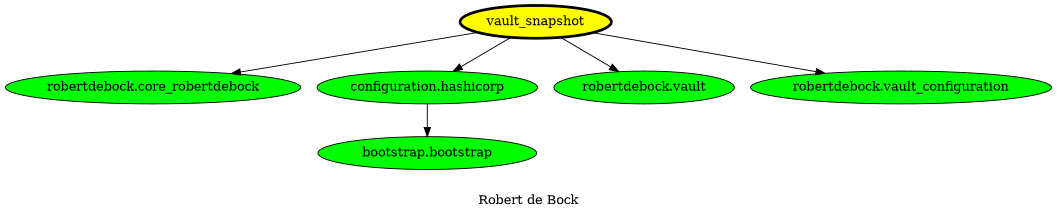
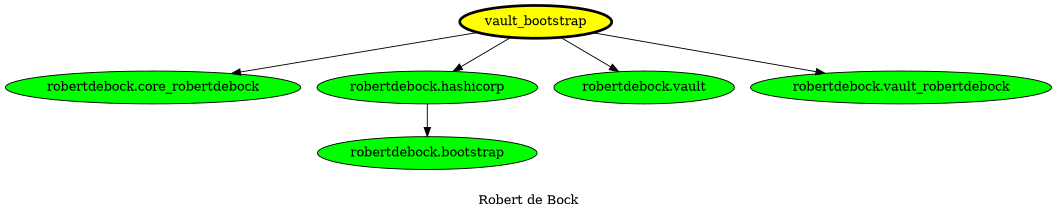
(536, 22) -> (536, 22)
(427, 87) -> (427, 87)
(901, 87) -> (901, 87)
(427, 153) -> (427, 153)
